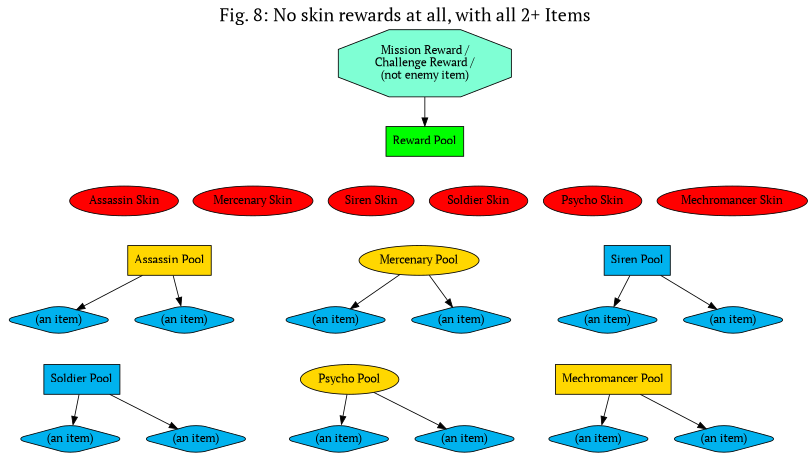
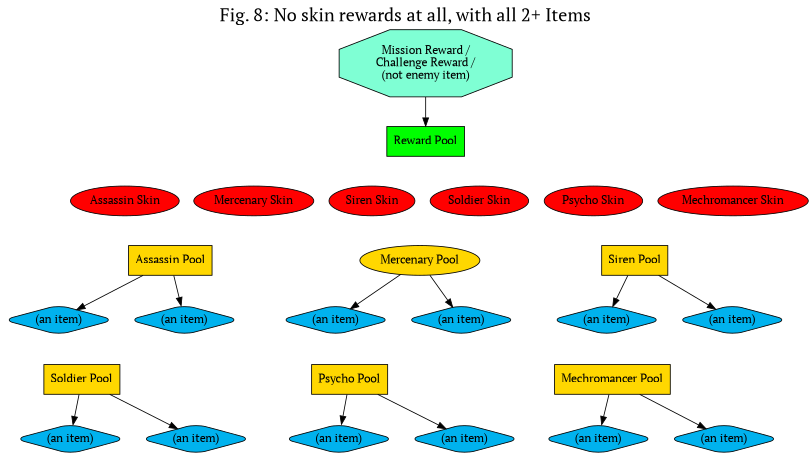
(637, 260) -> (635, 260)
(82, 379) -> (82, 379)
(350, 379) -> (350, 379)
